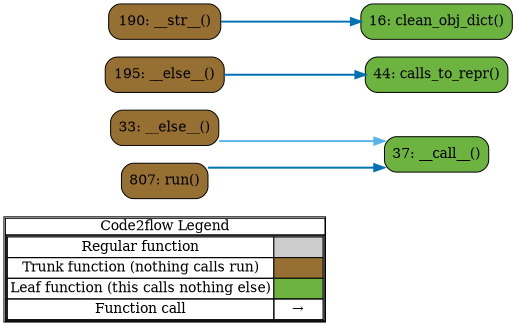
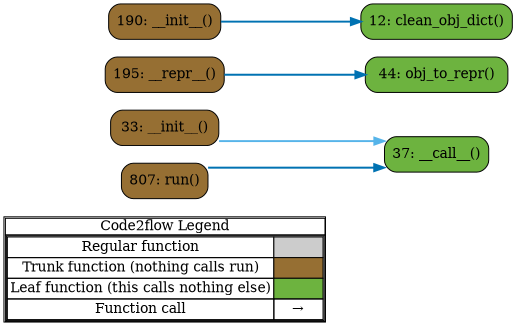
(165, 22) -> (165, 22)
(437, 22) -> (437, 22)
(165, 75) -> (165, 75)
(437, 75) -> (437, 75)
(165, 128) -> (165, 128)
